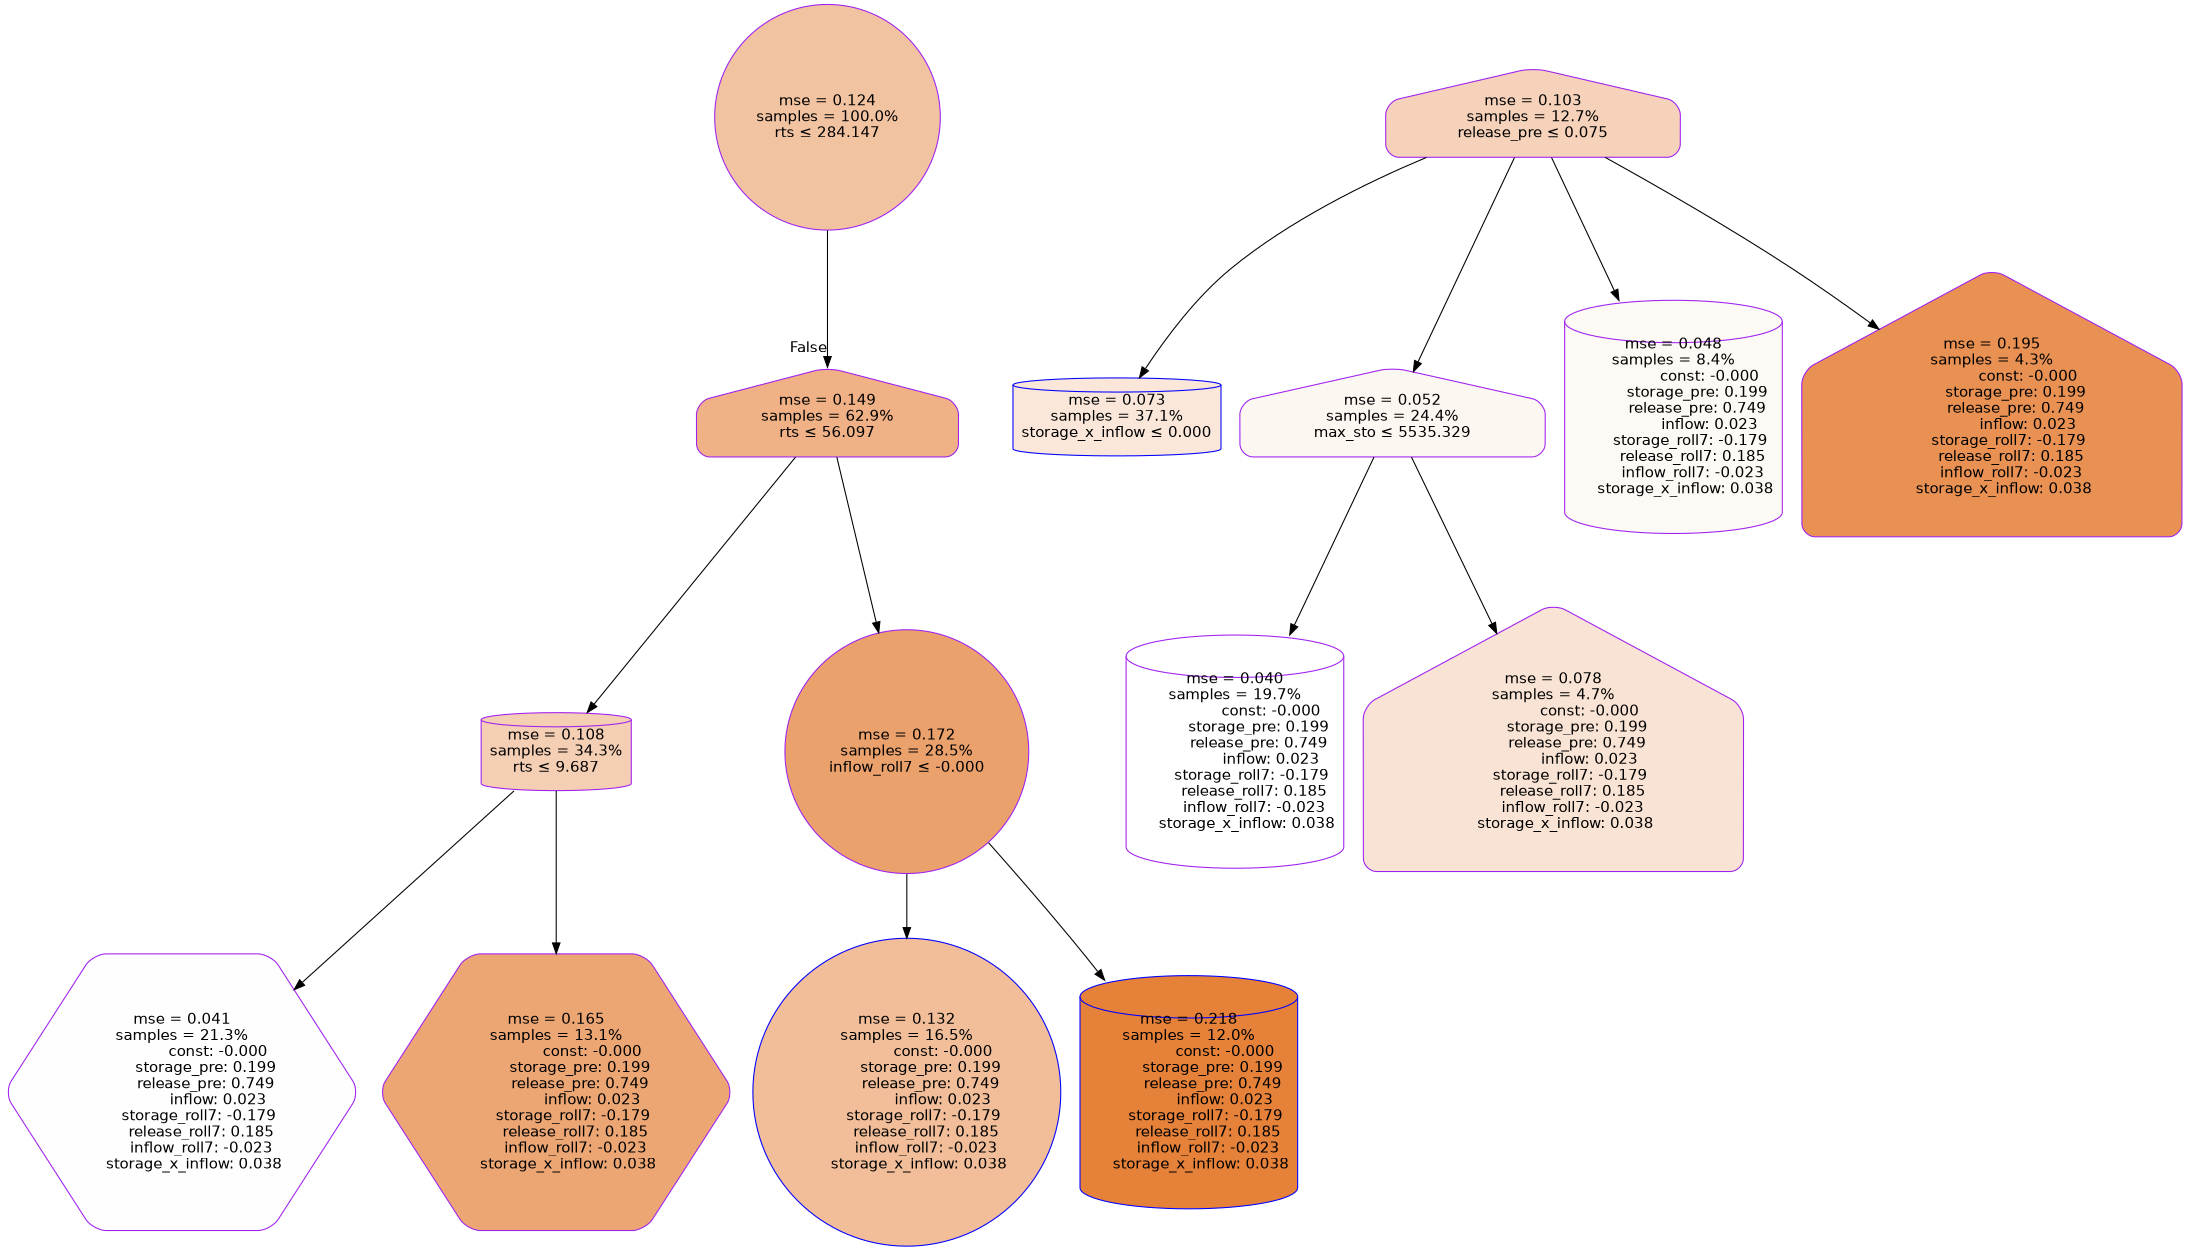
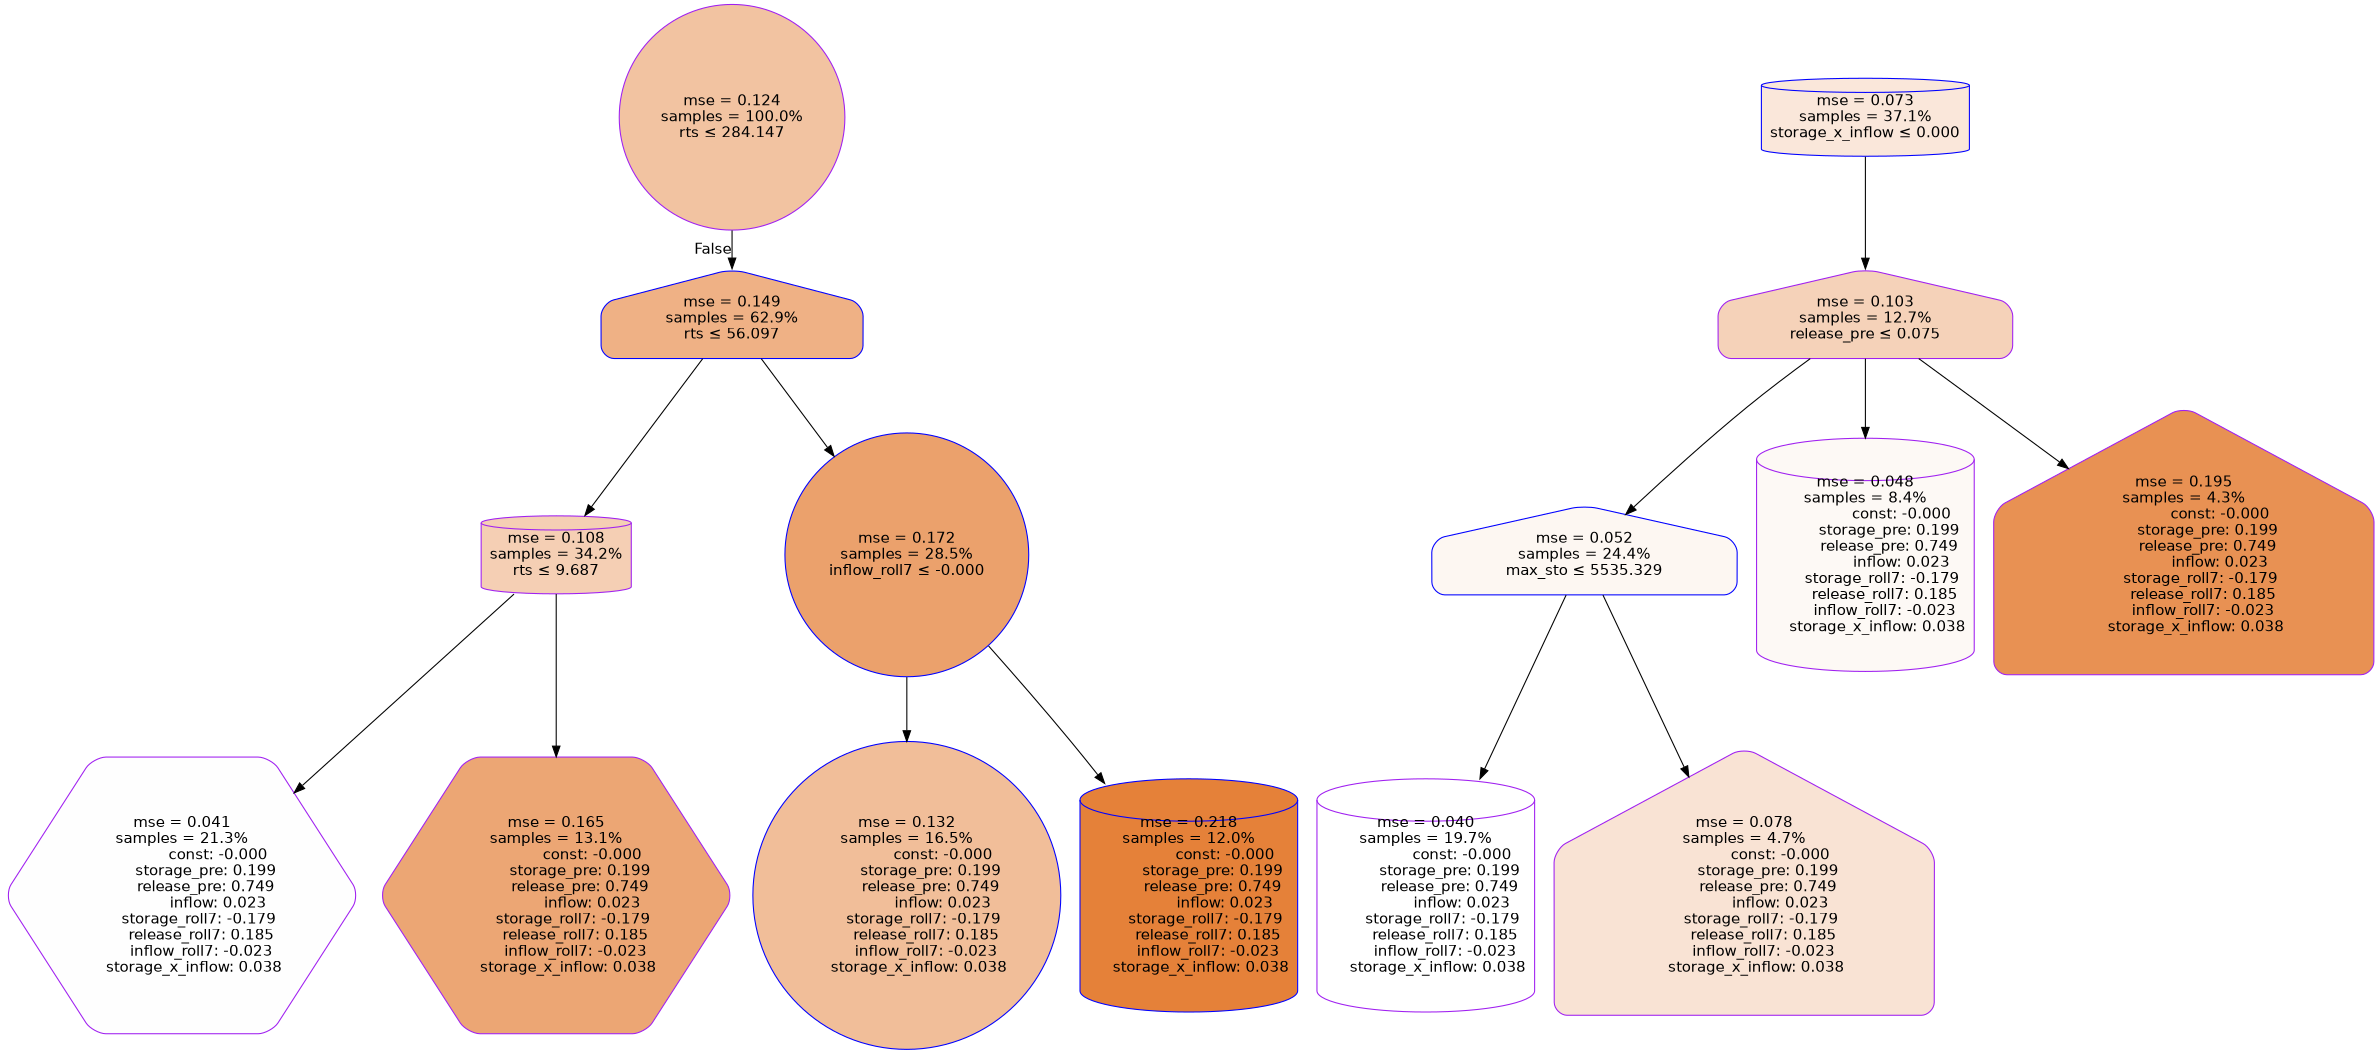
(1269, 241) -> (1865, 207)
(827, 417) -> (732, 318)
(1392, 417) -> (1584, 555)
(556, 752) -> (556, 555)
(907, 752) -> (907, 555)
